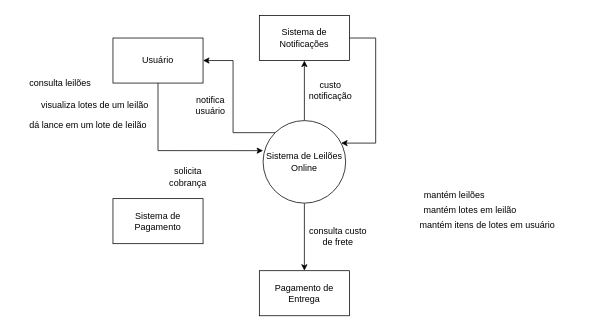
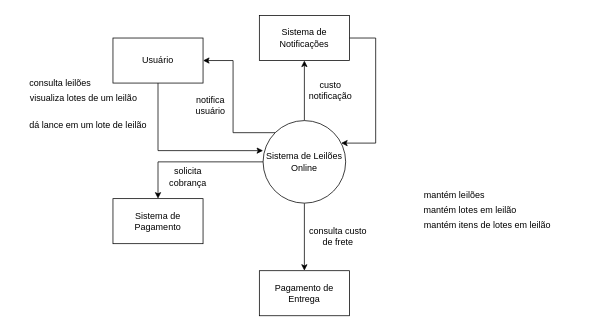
(95, 105) -> (84, 98)
none -> (158, 162)
(487, 225) -> (487, 225)
